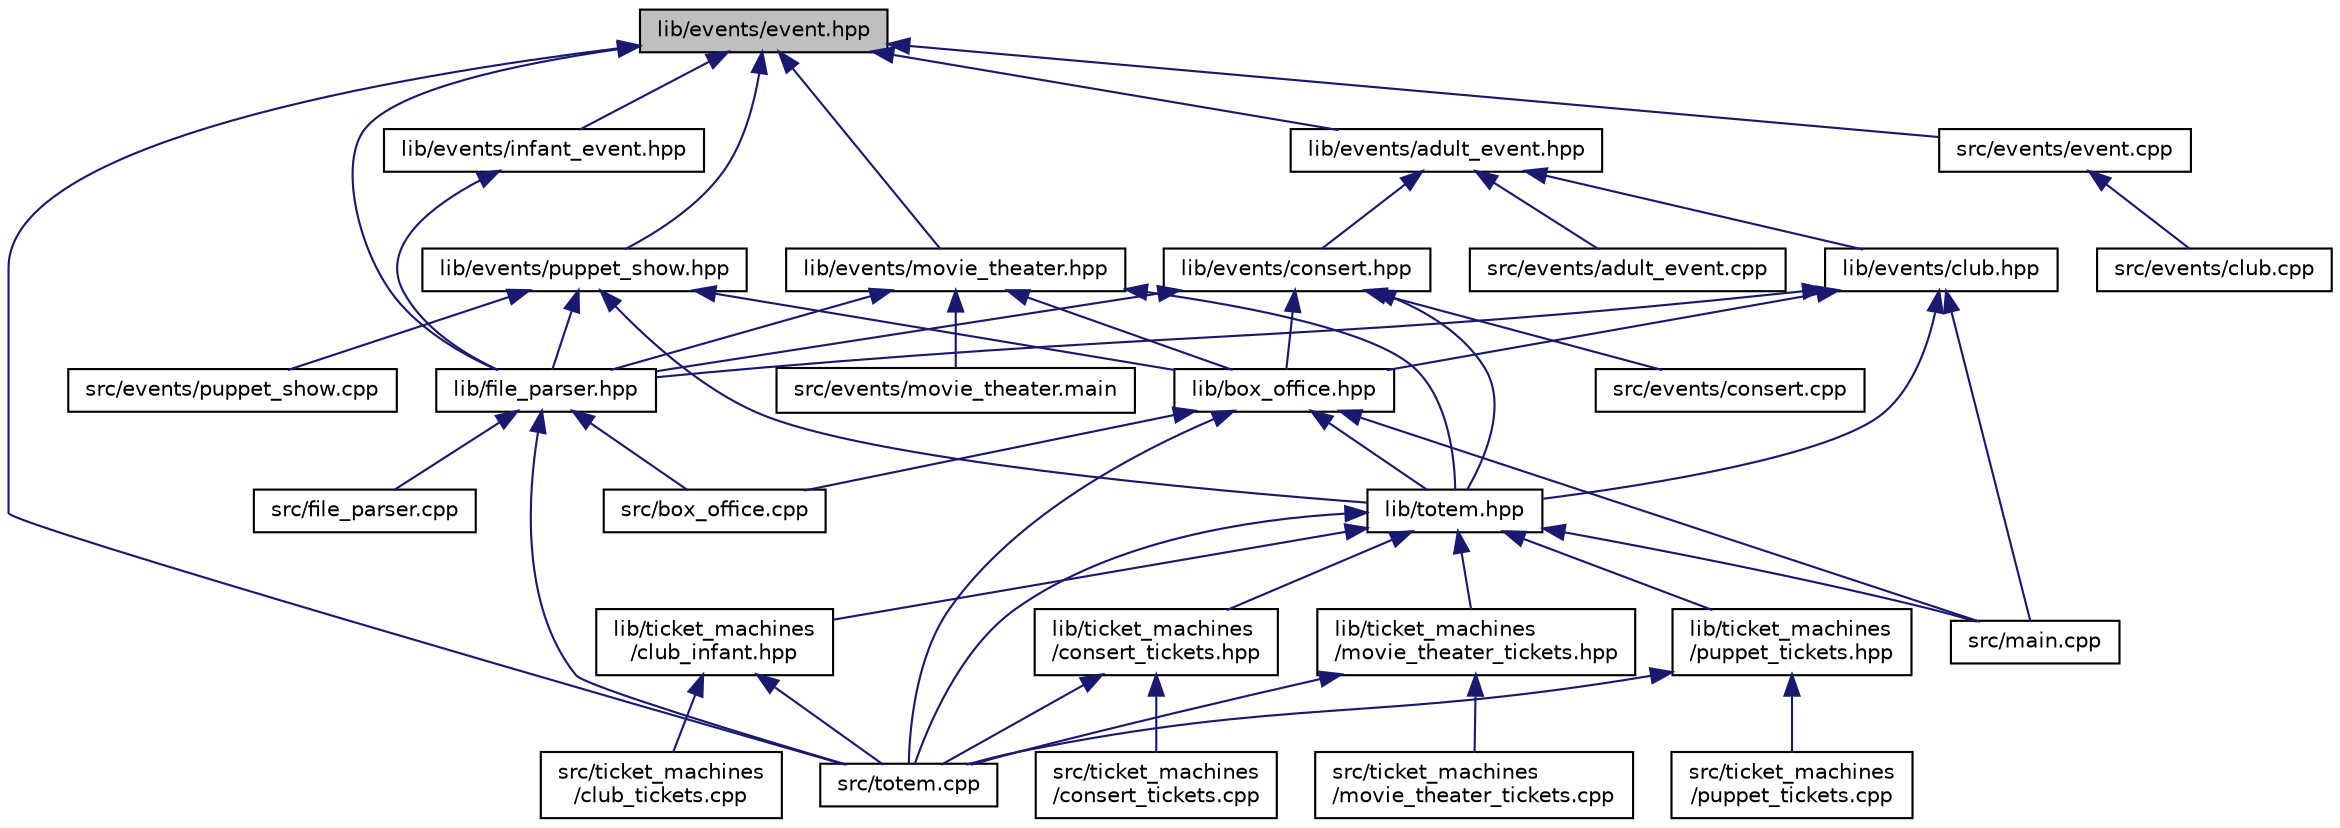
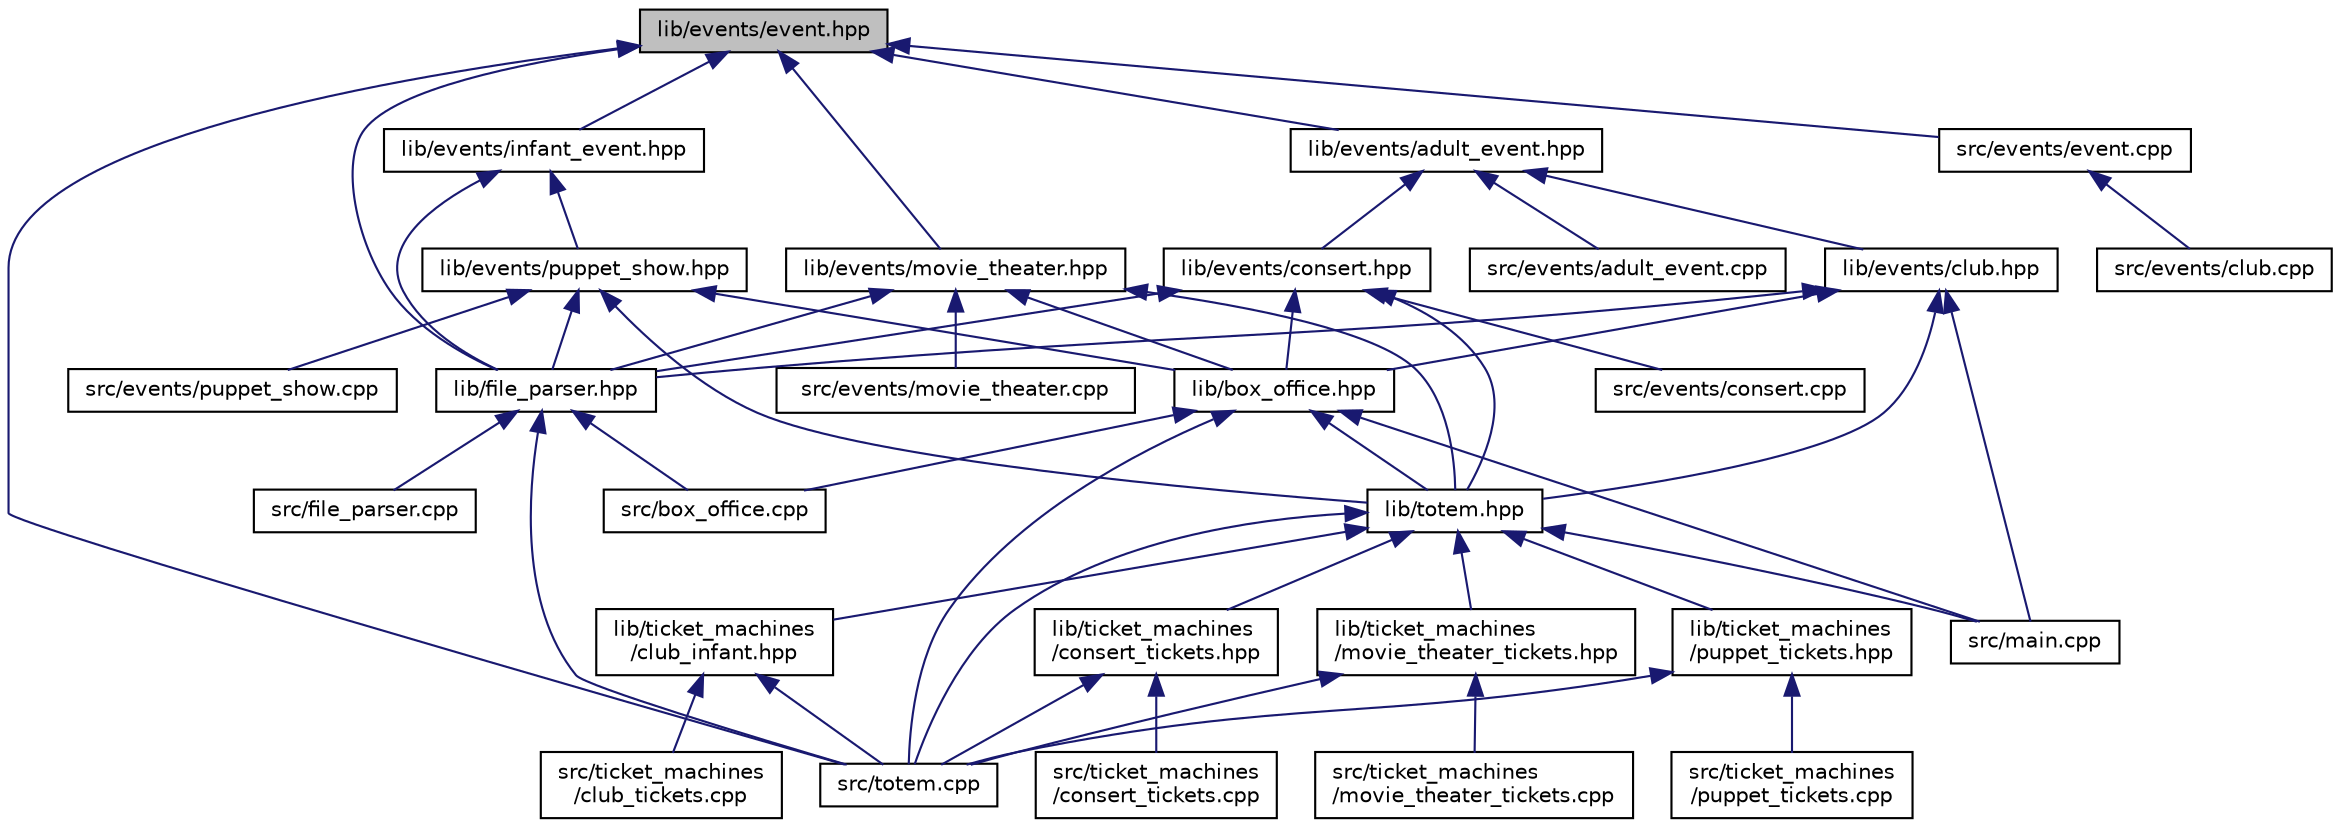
(717, 180) -> (568, 221)
(956, 390) -> (956, 390)
